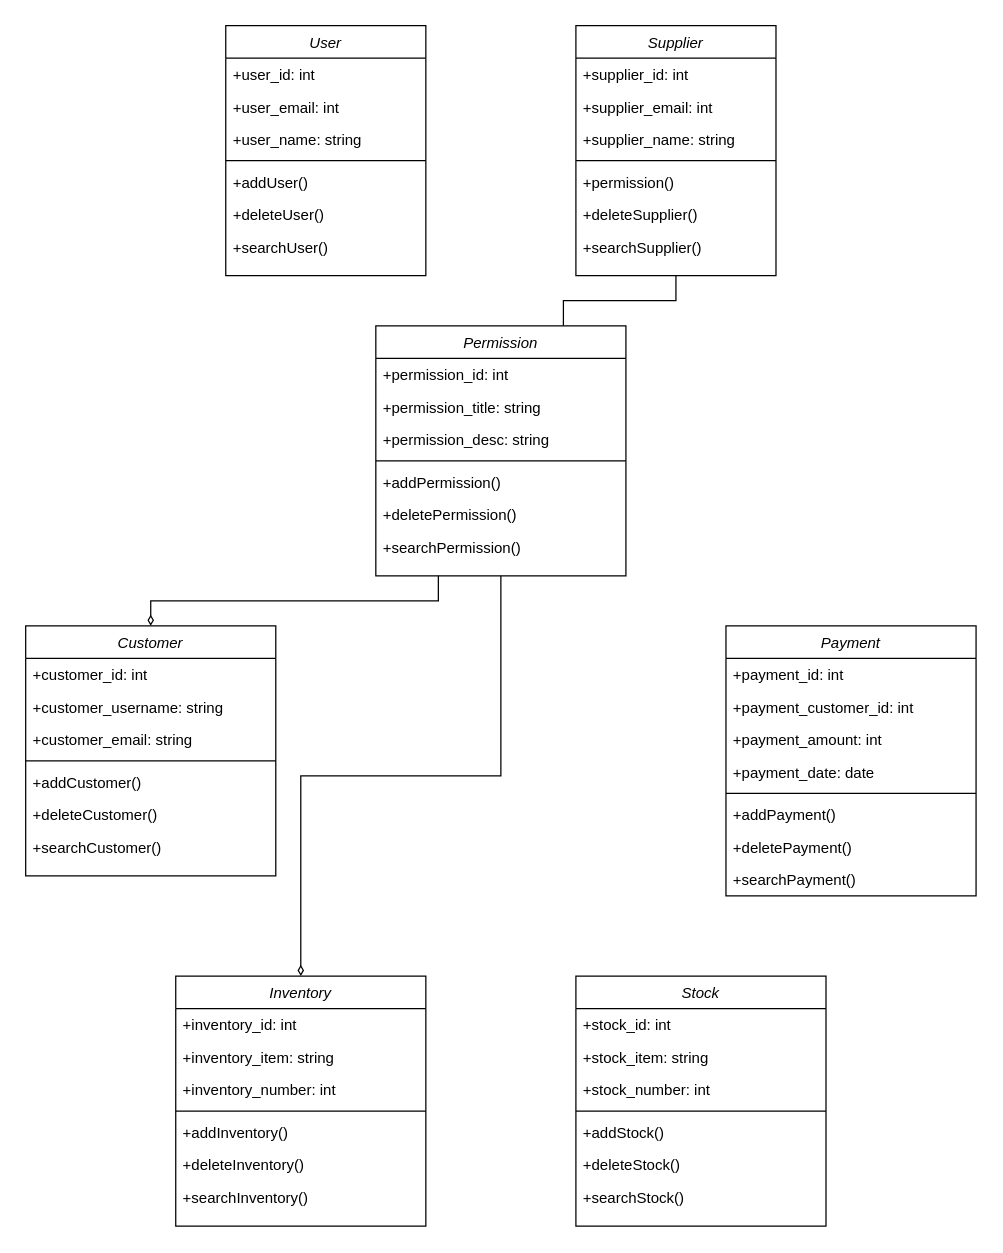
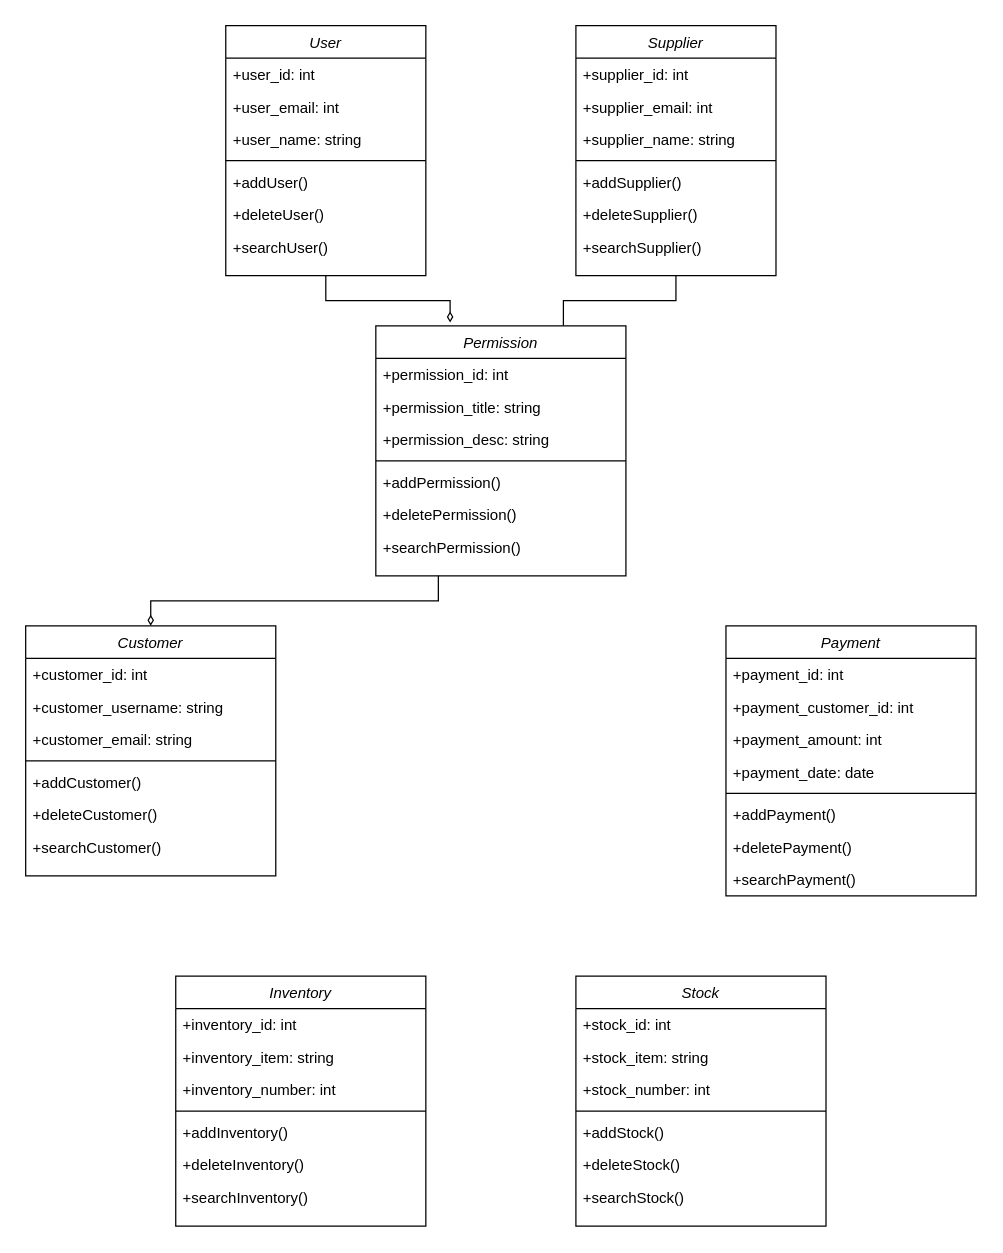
(633, 183) -> (637, 183)
none -> (382, 301)
(405, 776) -> none
